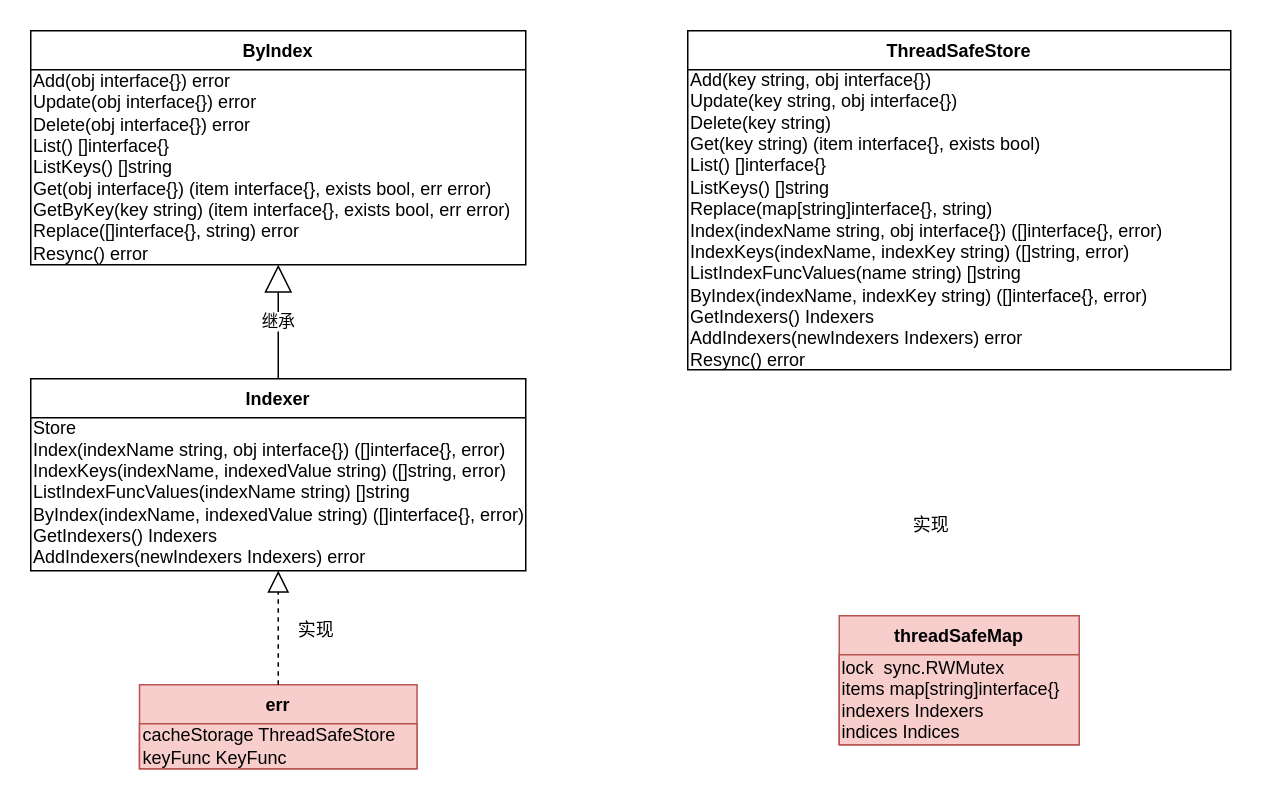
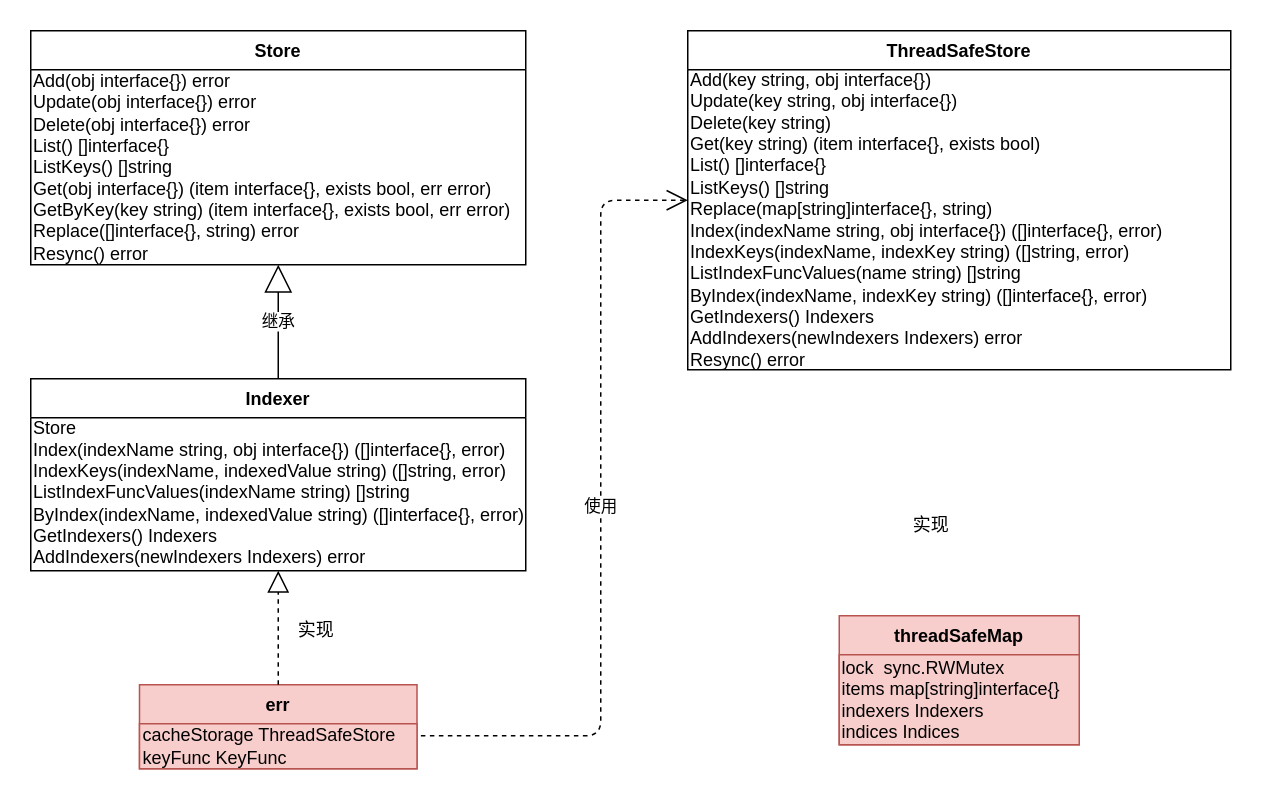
(278, 51) -> (278, 51)
none -> (601, 517)
